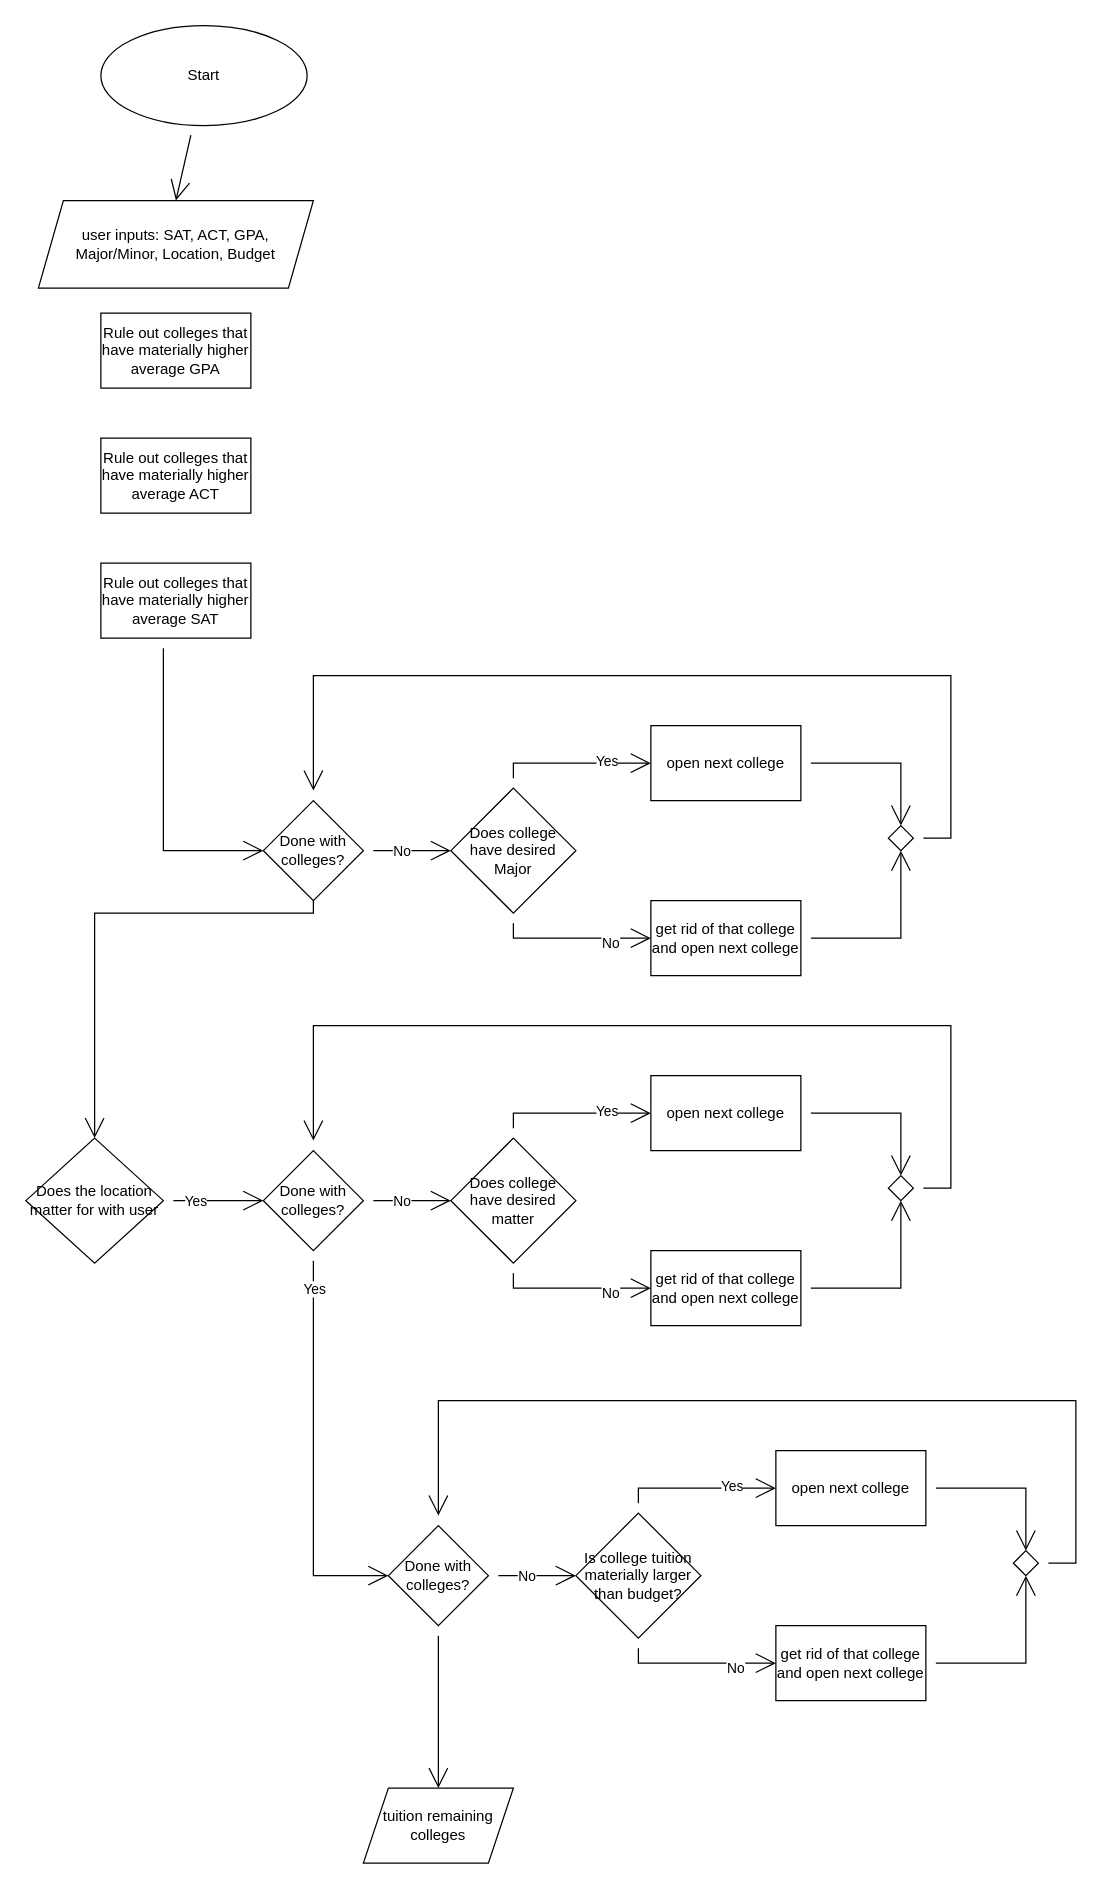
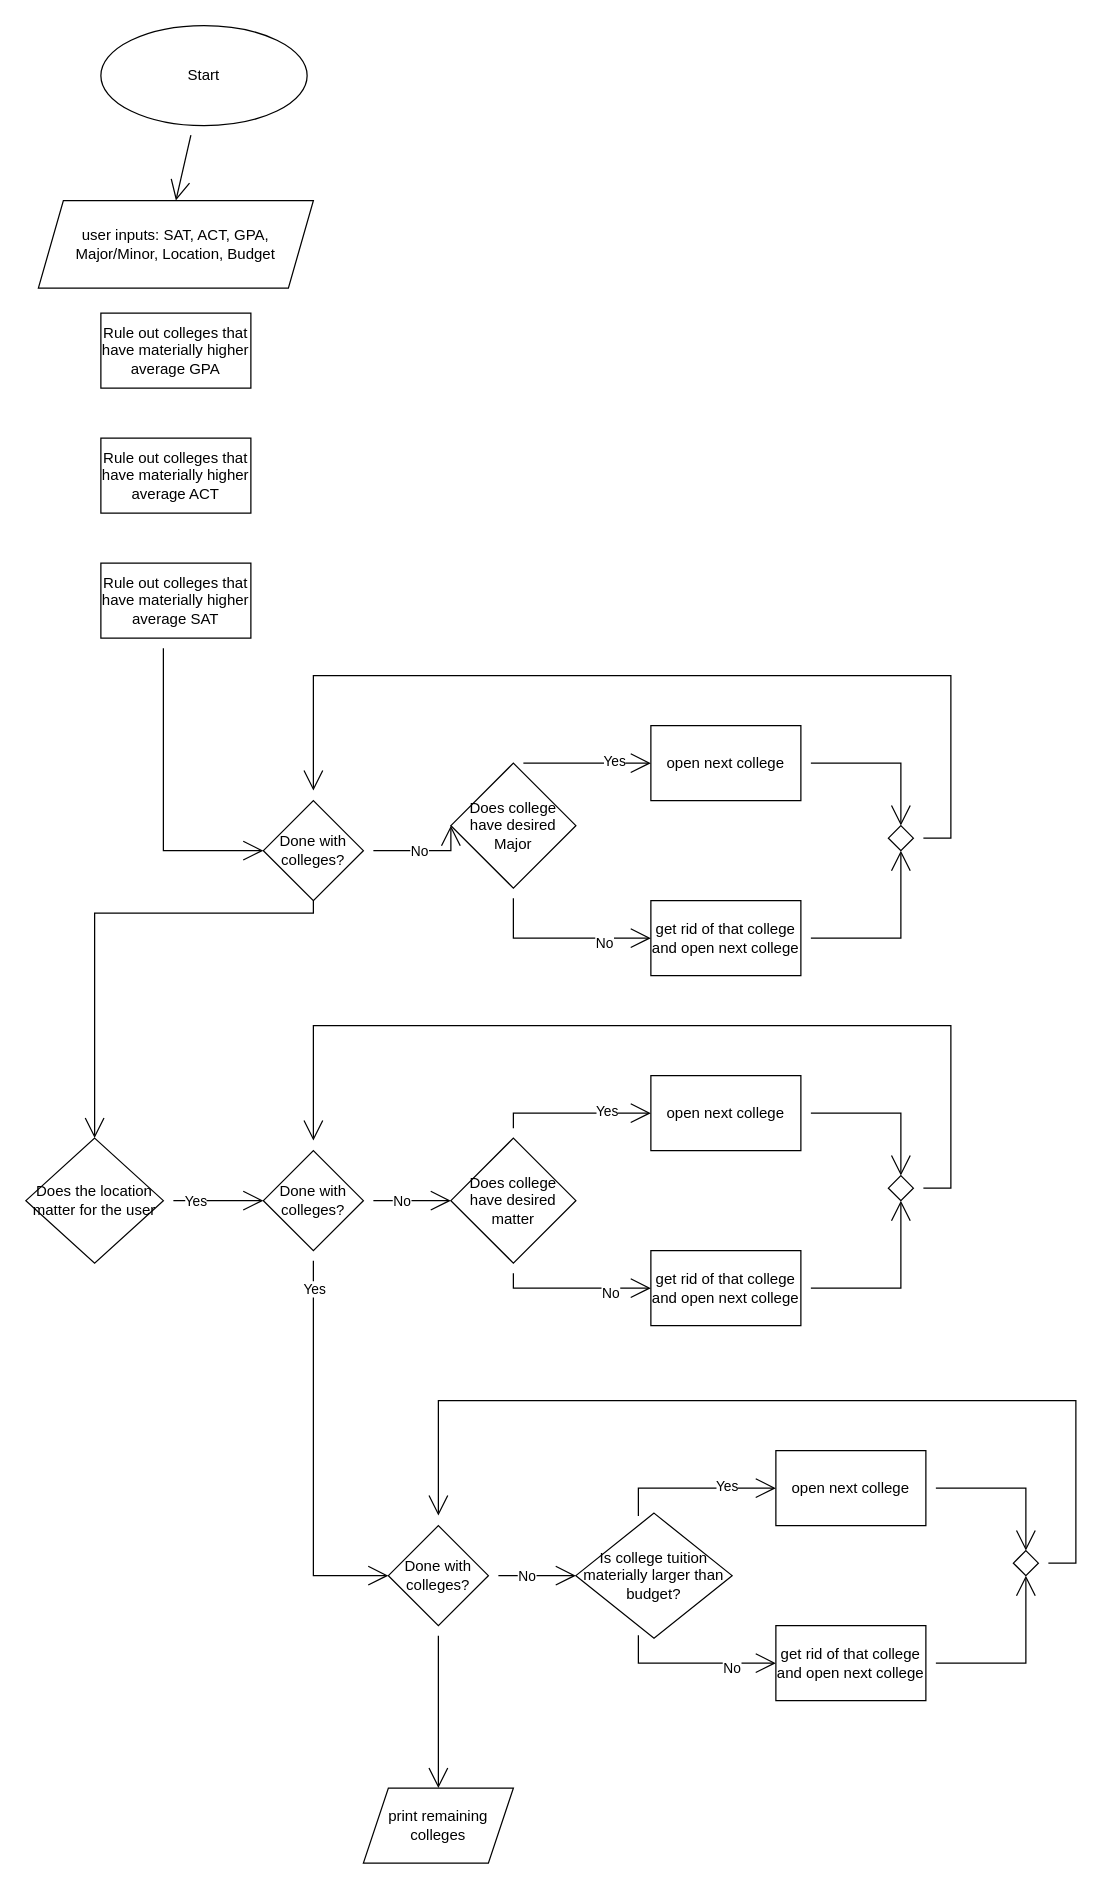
(513, 851) -> (513, 826)
(94, 1201) -> (94, 1201)
(638, 1576) -> (654, 1576)
(438, 1826) -> (438, 1826)
